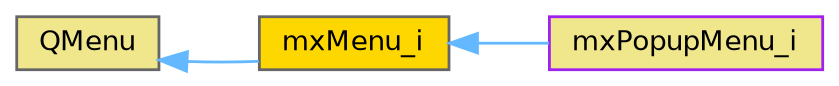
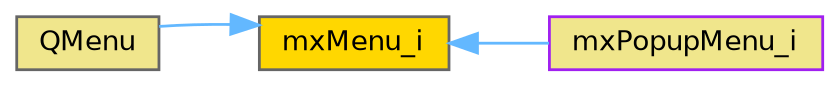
(223, 62) -> (195, 25)
